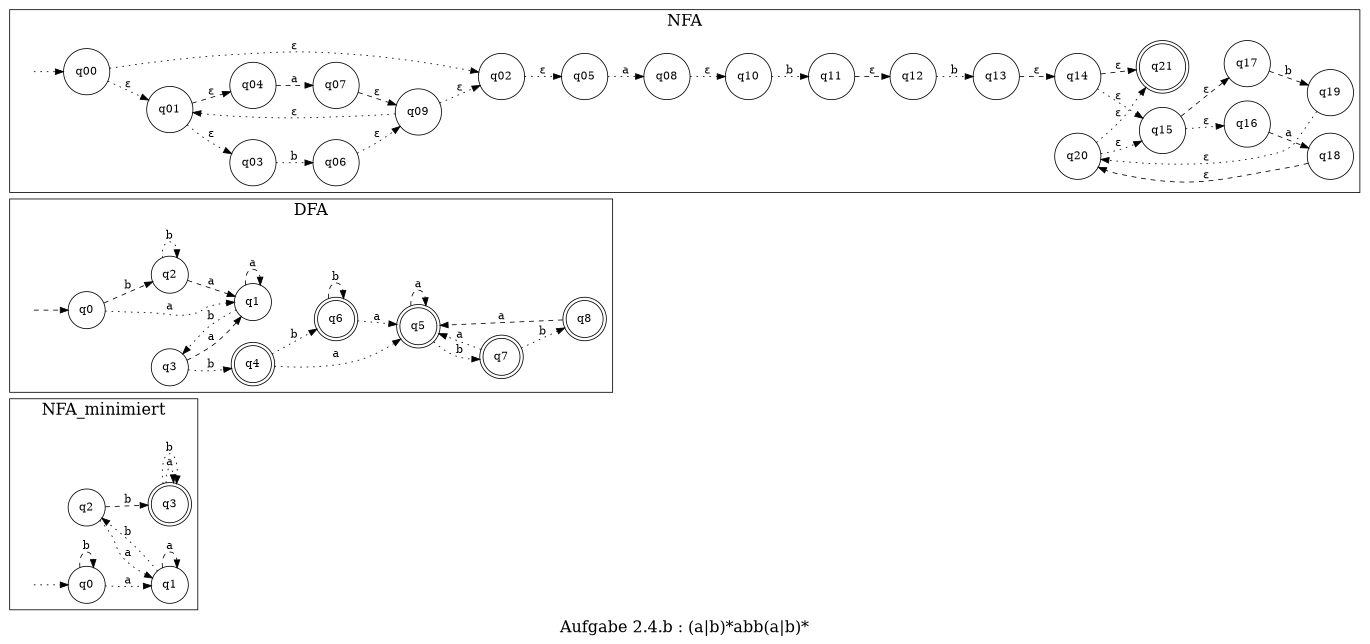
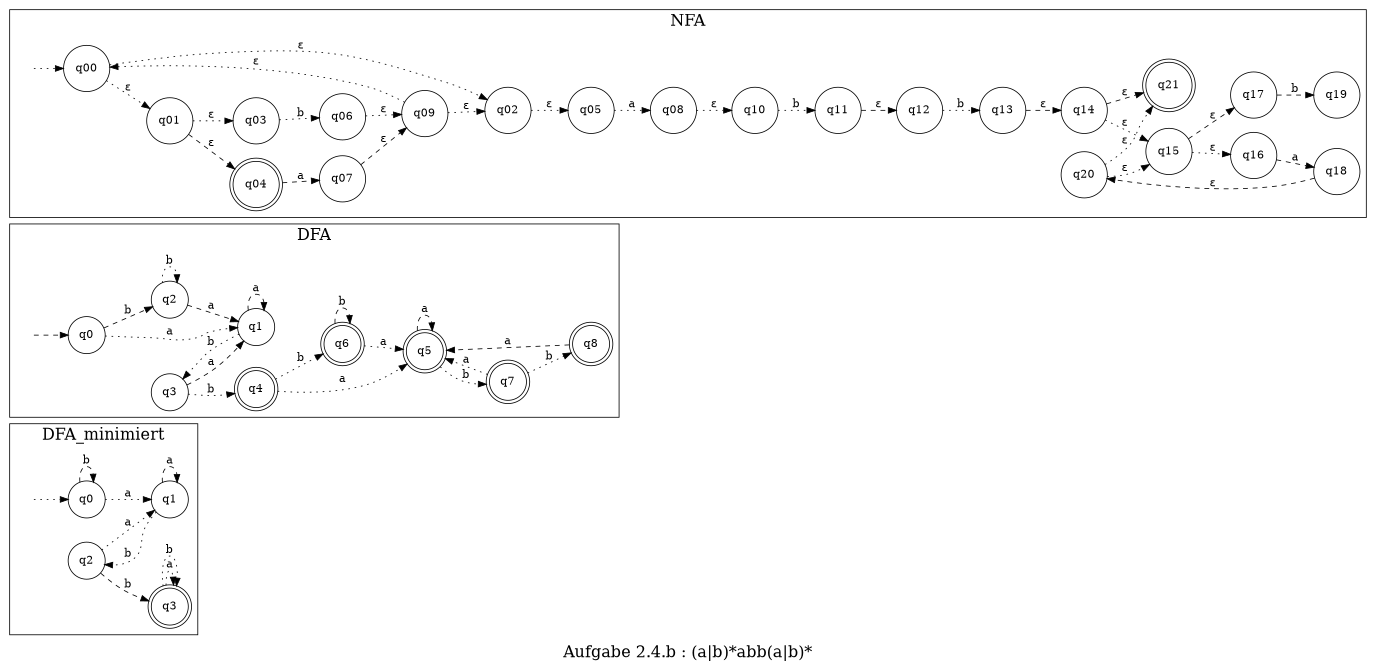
(253, 85) -> (256, 184)
(298, 118) -> (264, 70)
(1223, 162) -> none
(104, 411) -> (104, 436)
